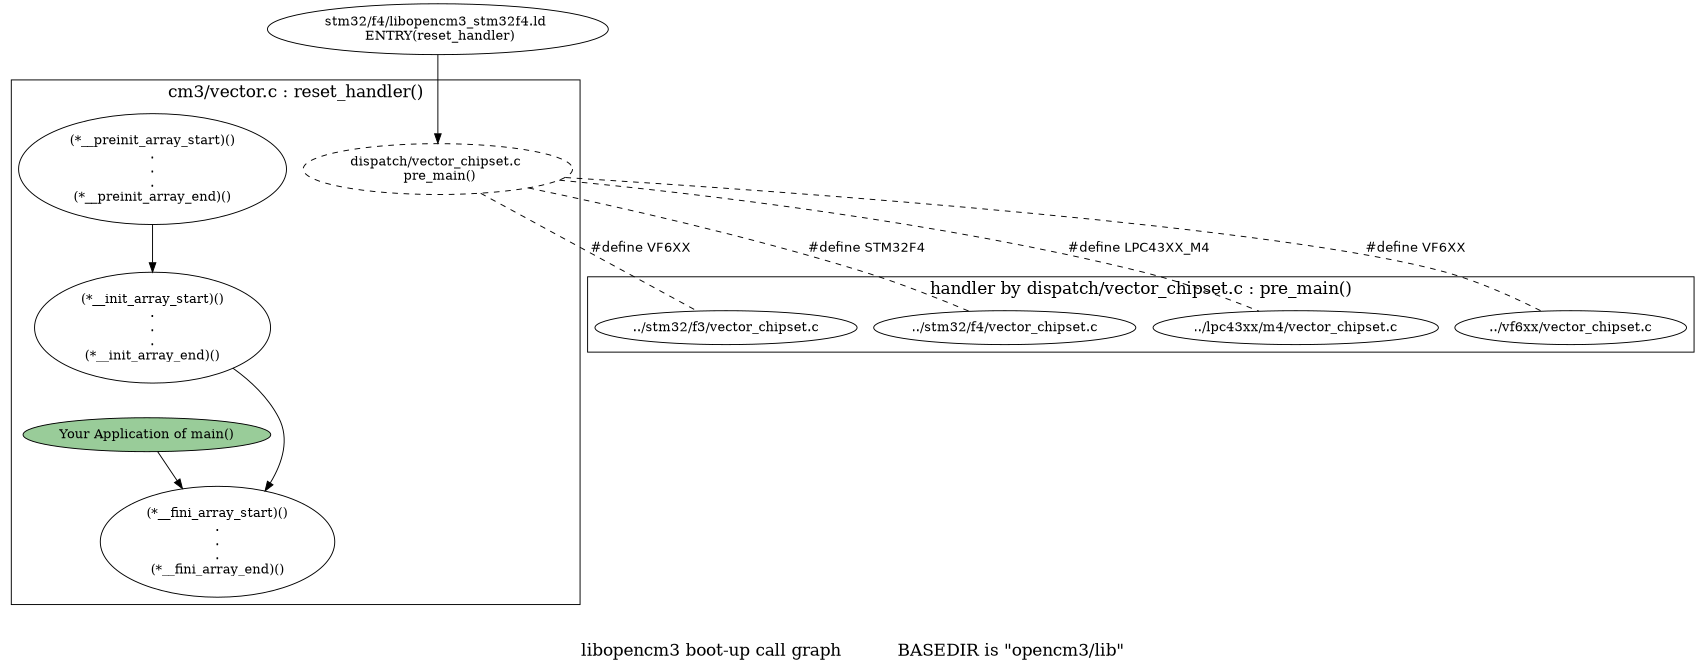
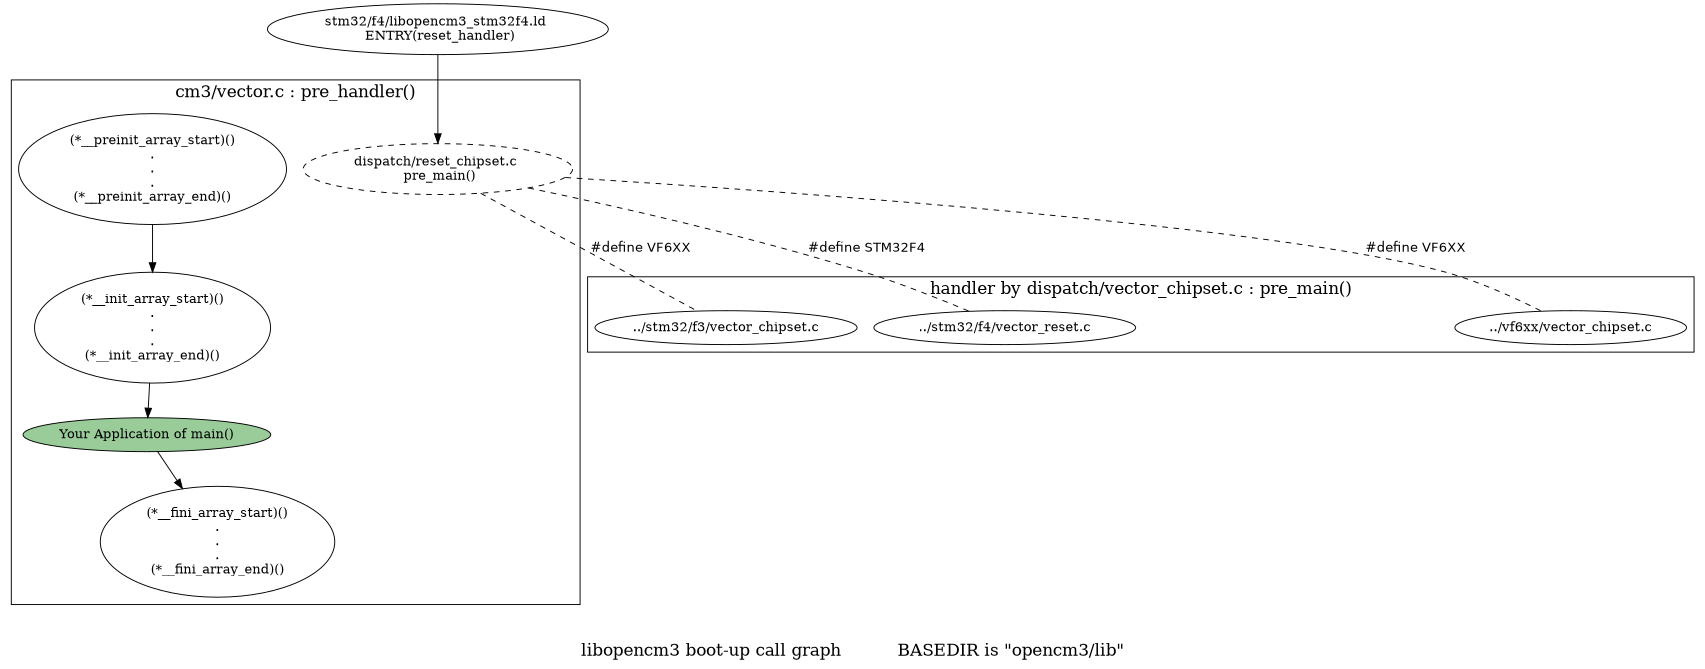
(296, 93) -> (296, 93)
(438, 169) -> (438, 169)
(1005, 328) -> (1005, 328)
(1296, 328) -> none
(279, 418) -> (149, 395)
